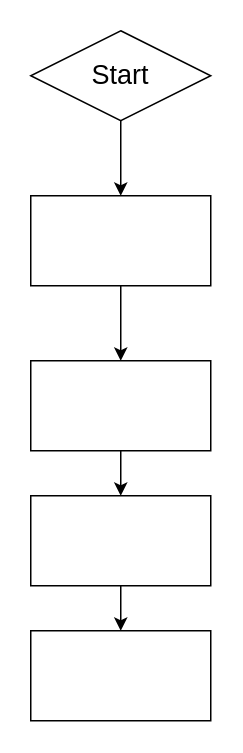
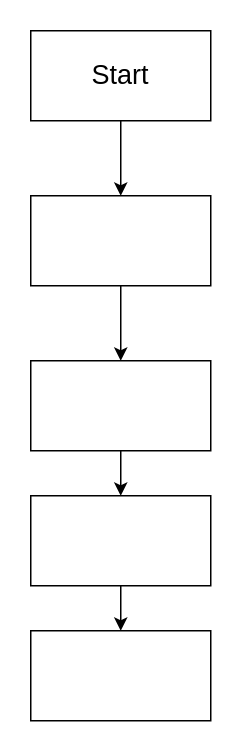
(121, 76) -> (121, 76)
